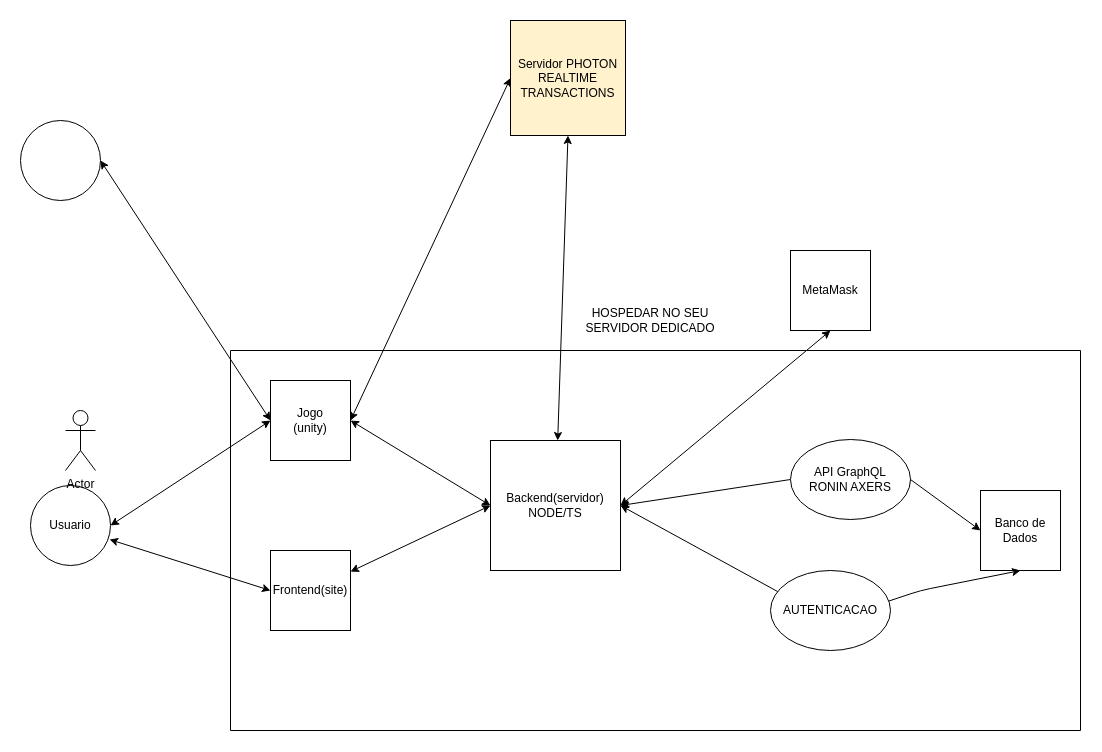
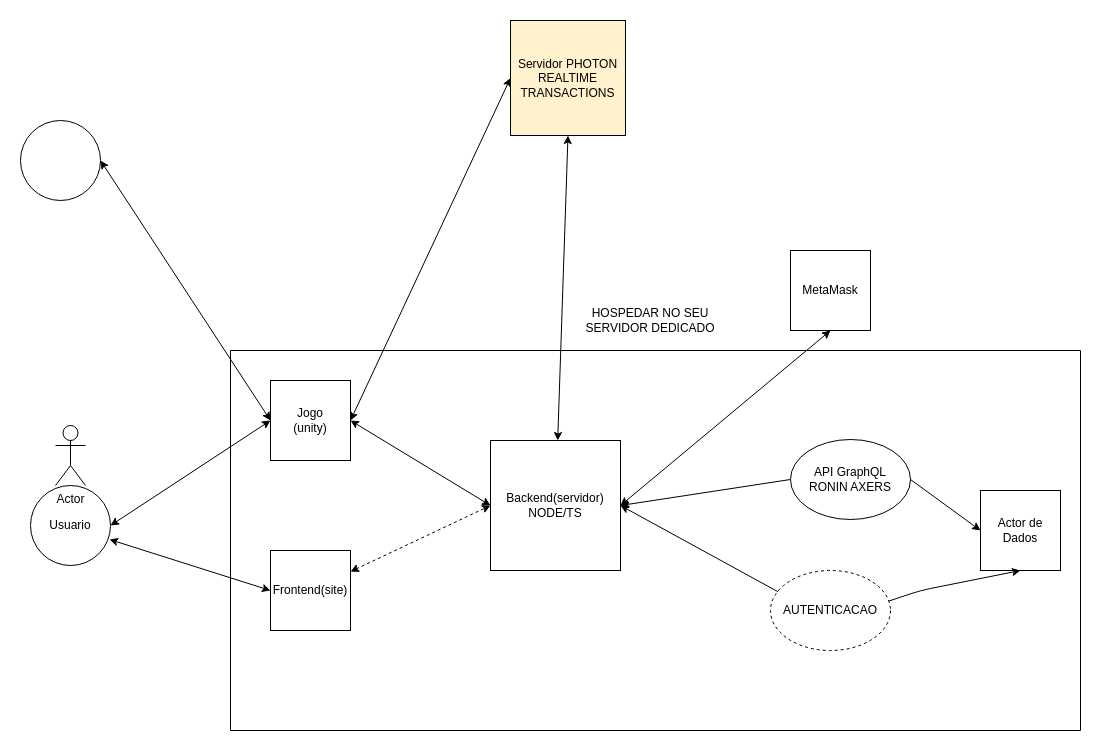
(81, 441) -> (71, 456)
(1021, 531) -> (1021, 531)
(420, 539) -> (420, 539)
(831, 611) -> (831, 611)
